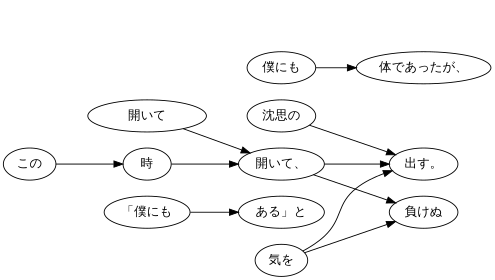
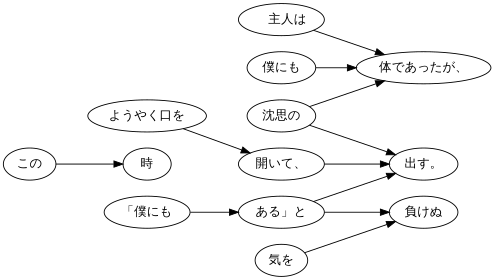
none -> (281, 20)
none -> (343, 95)
(147, 116) -> (147, 116)
(200, 164) -> none
(348, 187) -> (352, 212)
(341, 210) -> (350, 189)
